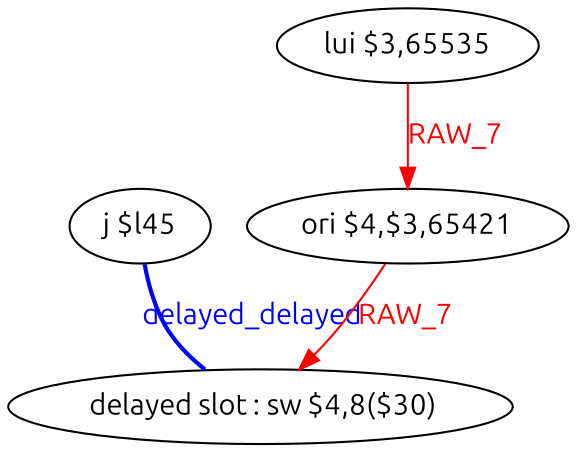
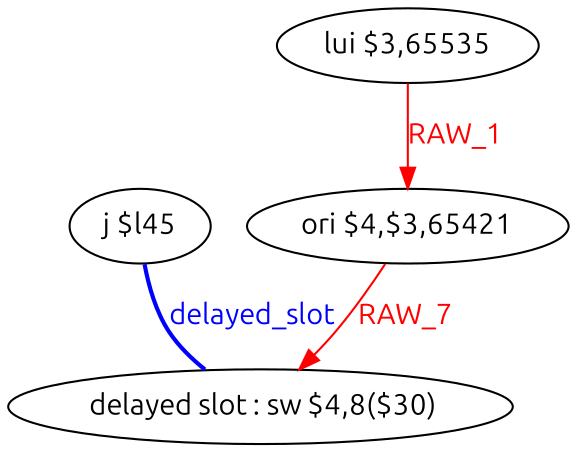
(456, 136) -> (456, 136)
(252, 316) -> (252, 316)
